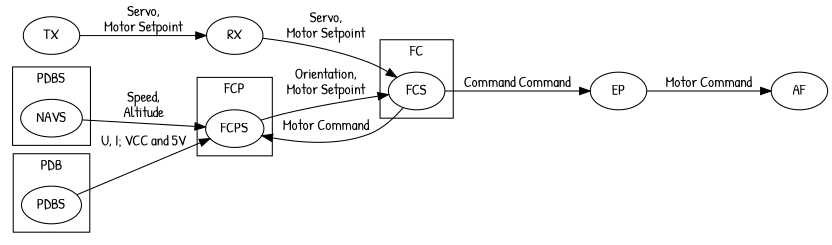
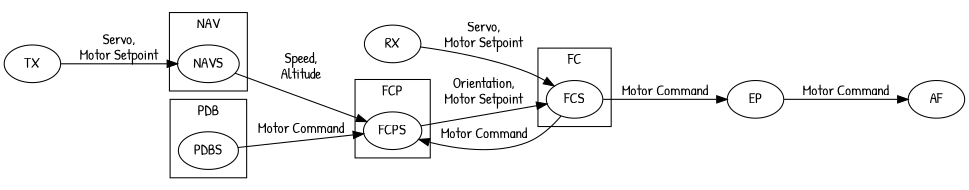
(138, 36) -> (114, 64)
(52, 79) -> (208, 25)
(518, 83) -> (665, 92)
(144, 142) -> (301, 129)
